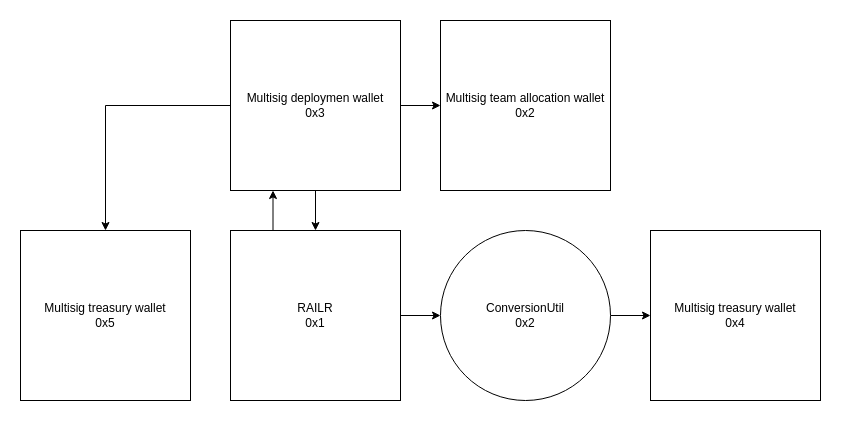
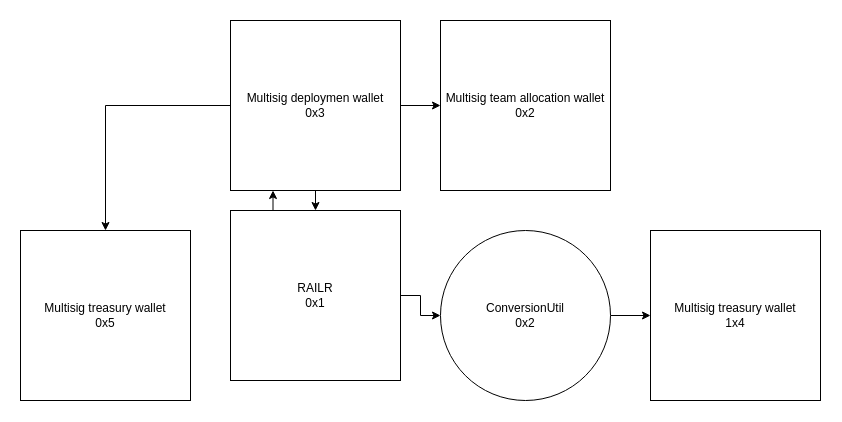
(316, 316) -> (316, 296)
(736, 316) -> (736, 316)
